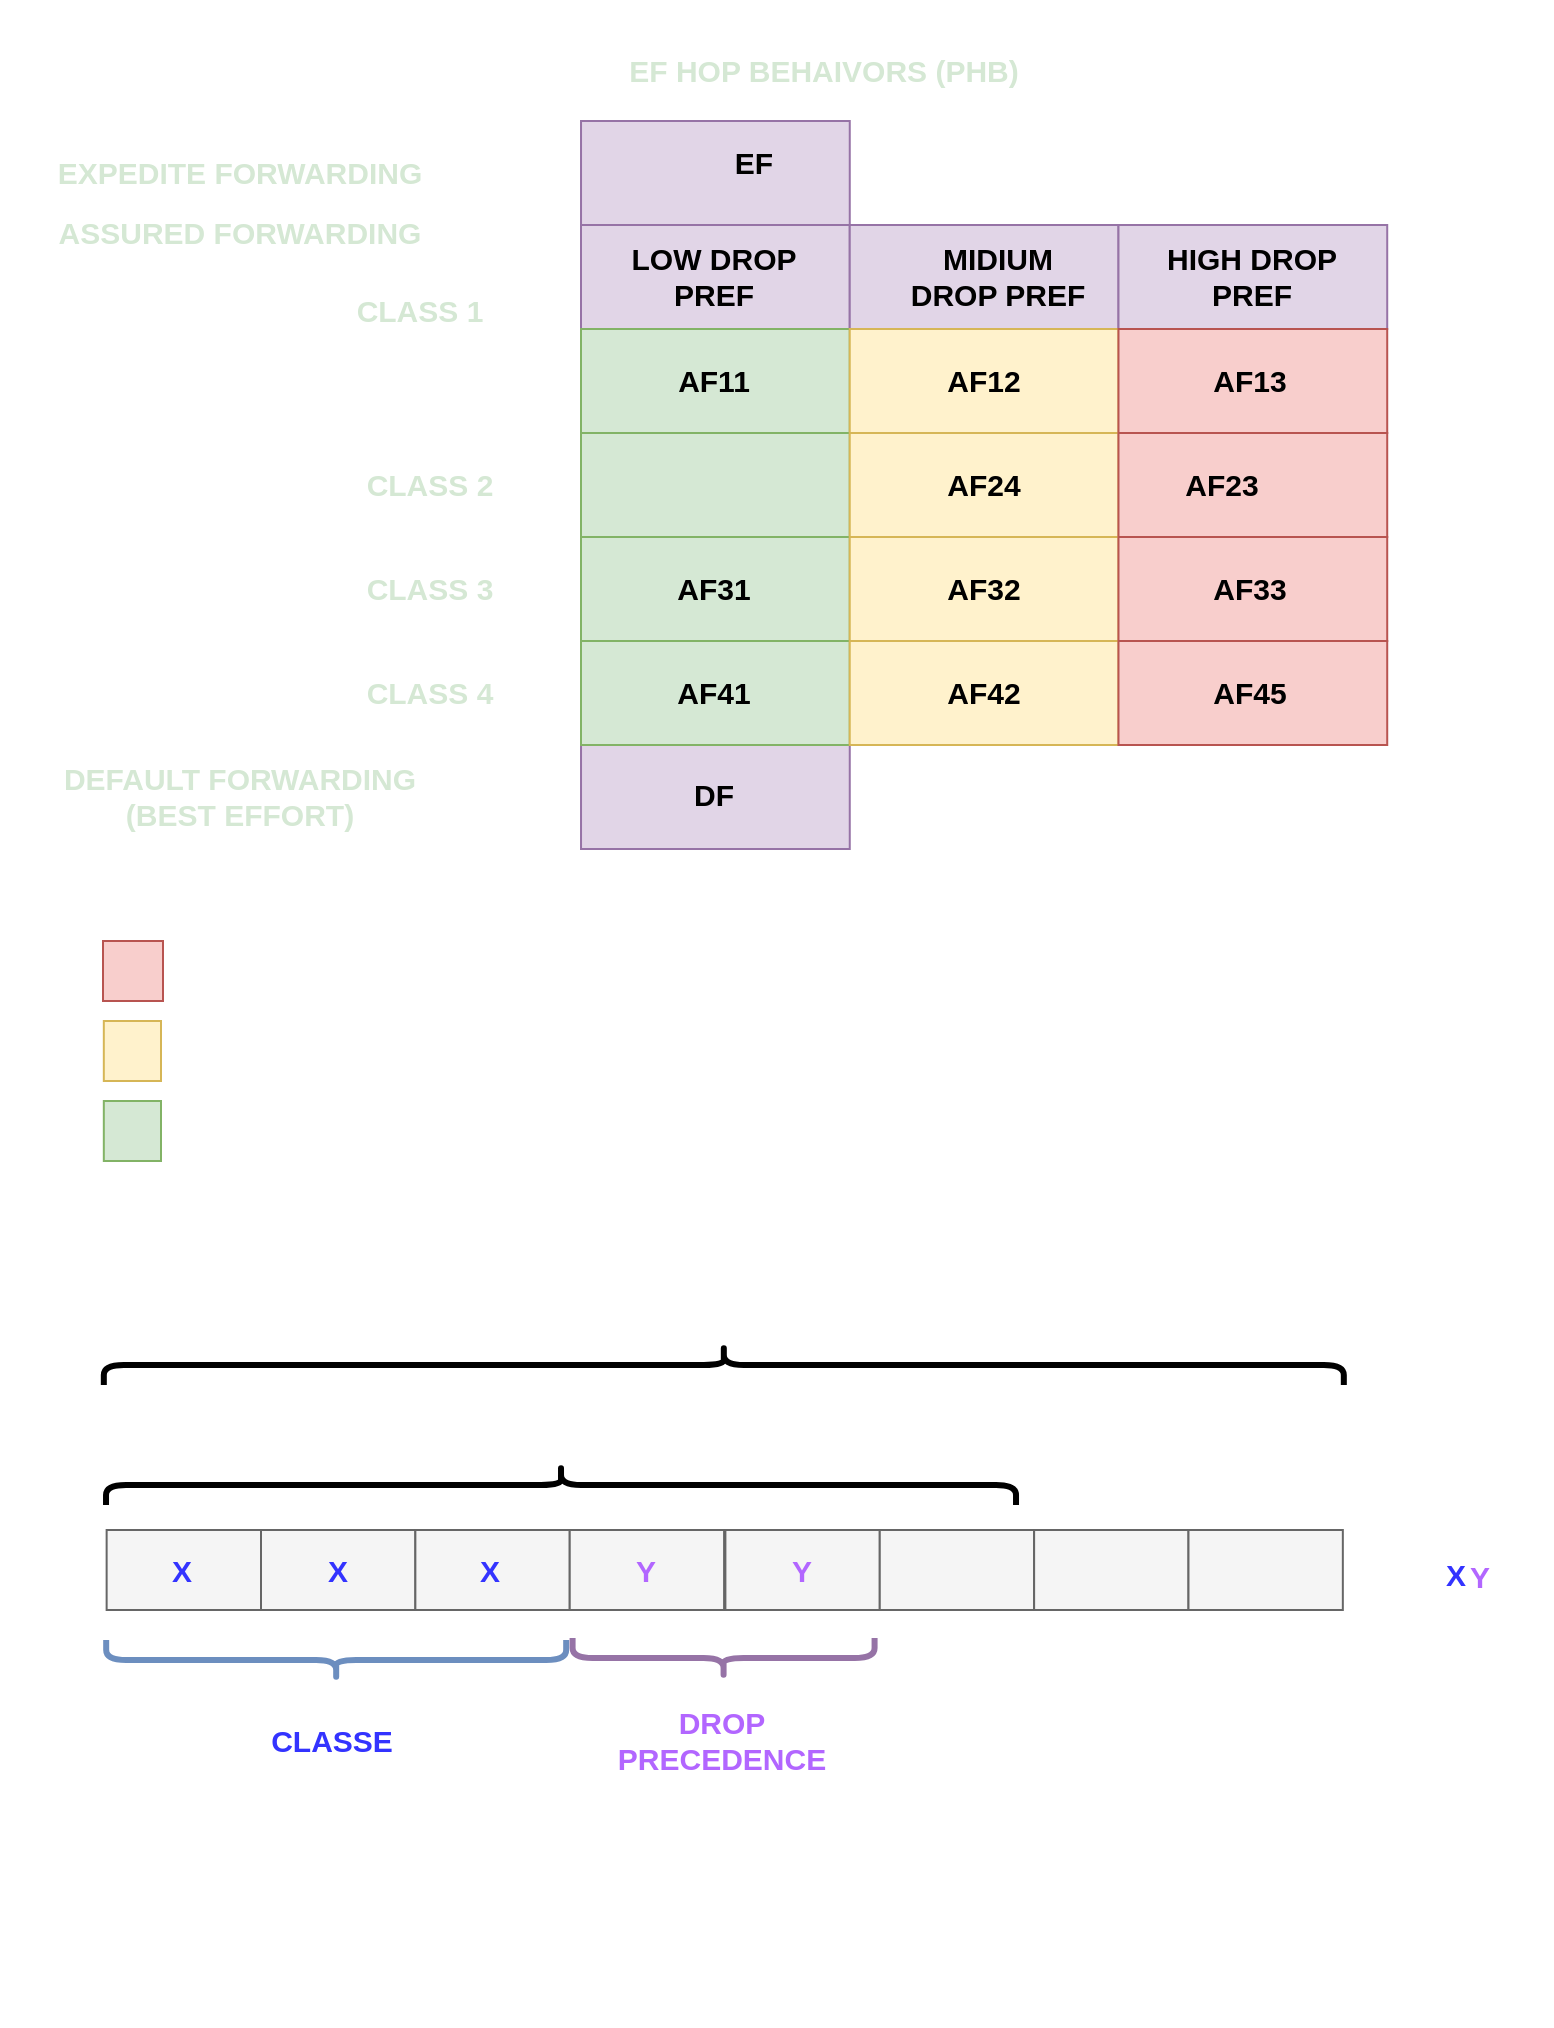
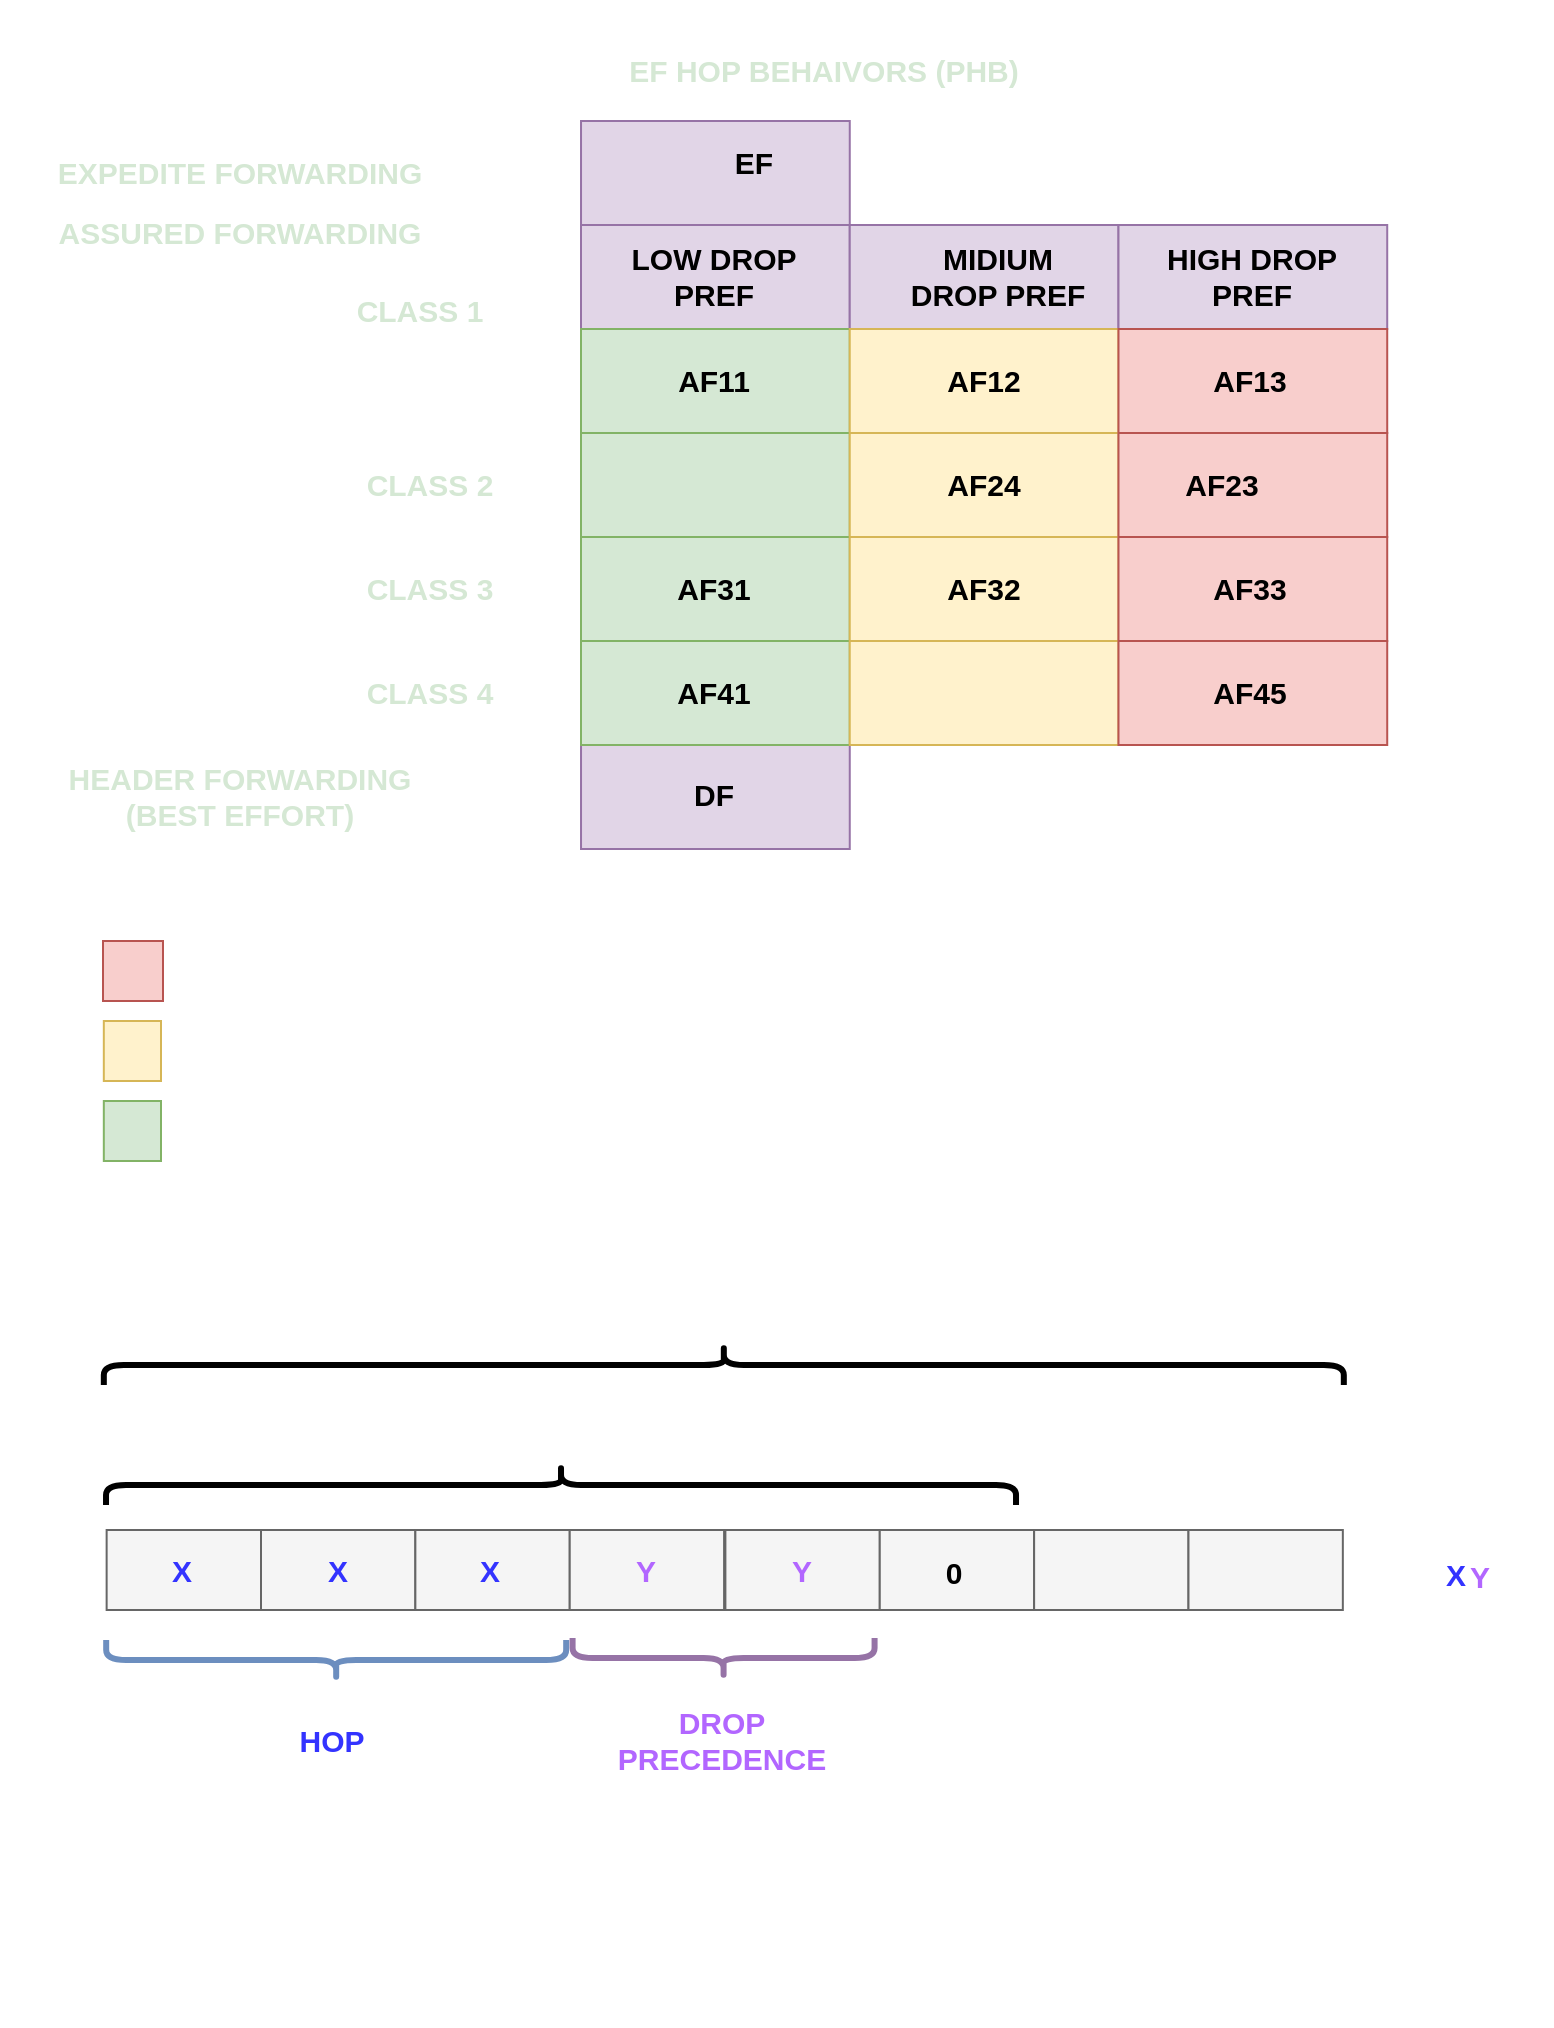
(984, 693) -> none
(241, 797) -> (241, 797)
none -> (955, 1572)
(333, 1741) -> (333, 1741)
